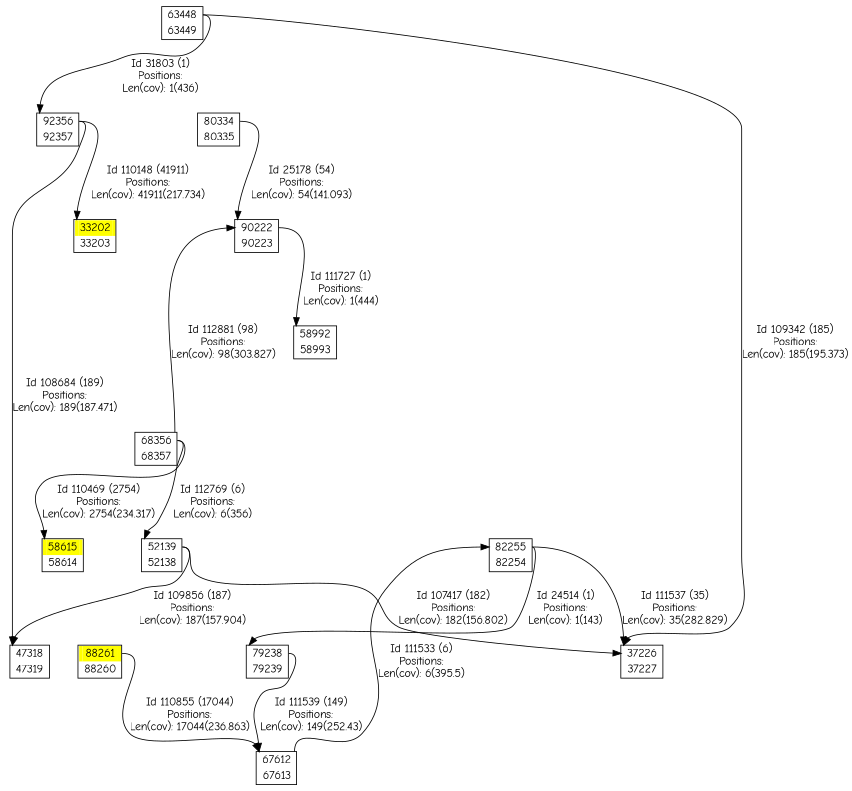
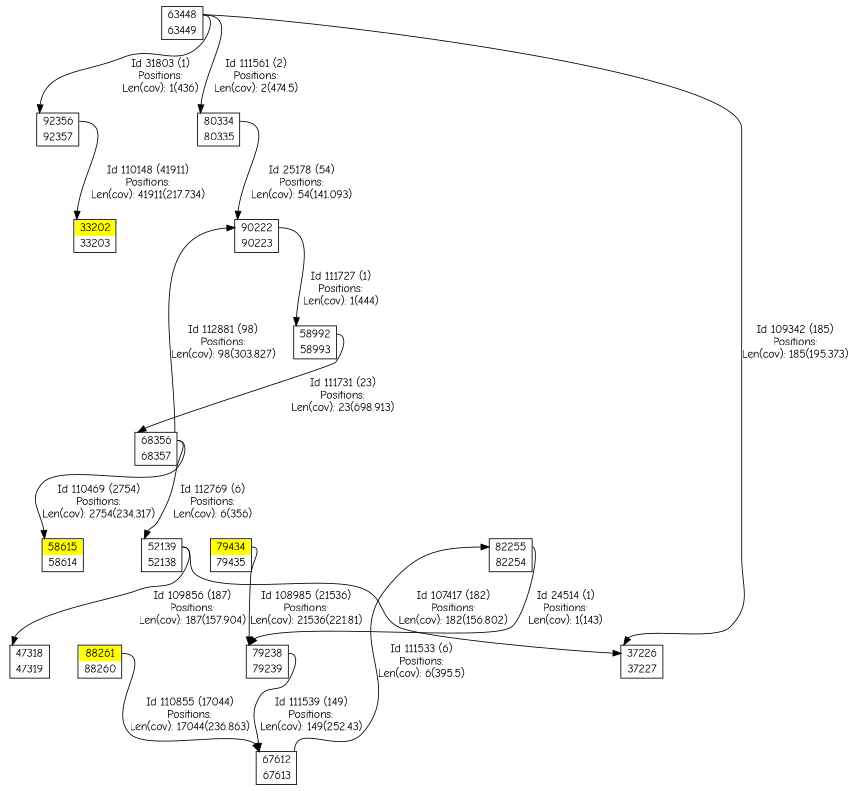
none -> (216, 54)
(12, 363) -> none
none -> (257, 390)
none -> (231, 555)
(598, 571) -> none
